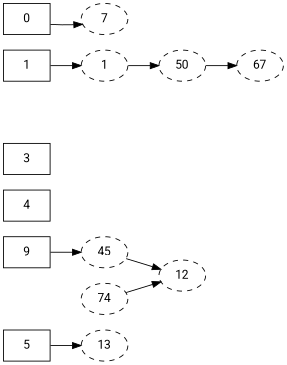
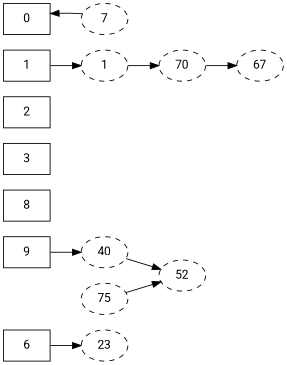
(62, 25) -> (71, 13)
(182, 66) -> (182, 66)
none -> (27, 112)
(27, 206) -> (27, 206)
(105, 252) -> (105, 252)
(182, 276) -> (182, 276)
(105, 299) -> (105, 299)
(27, 346) -> (27, 346)
(105, 346) -> (105, 346)
